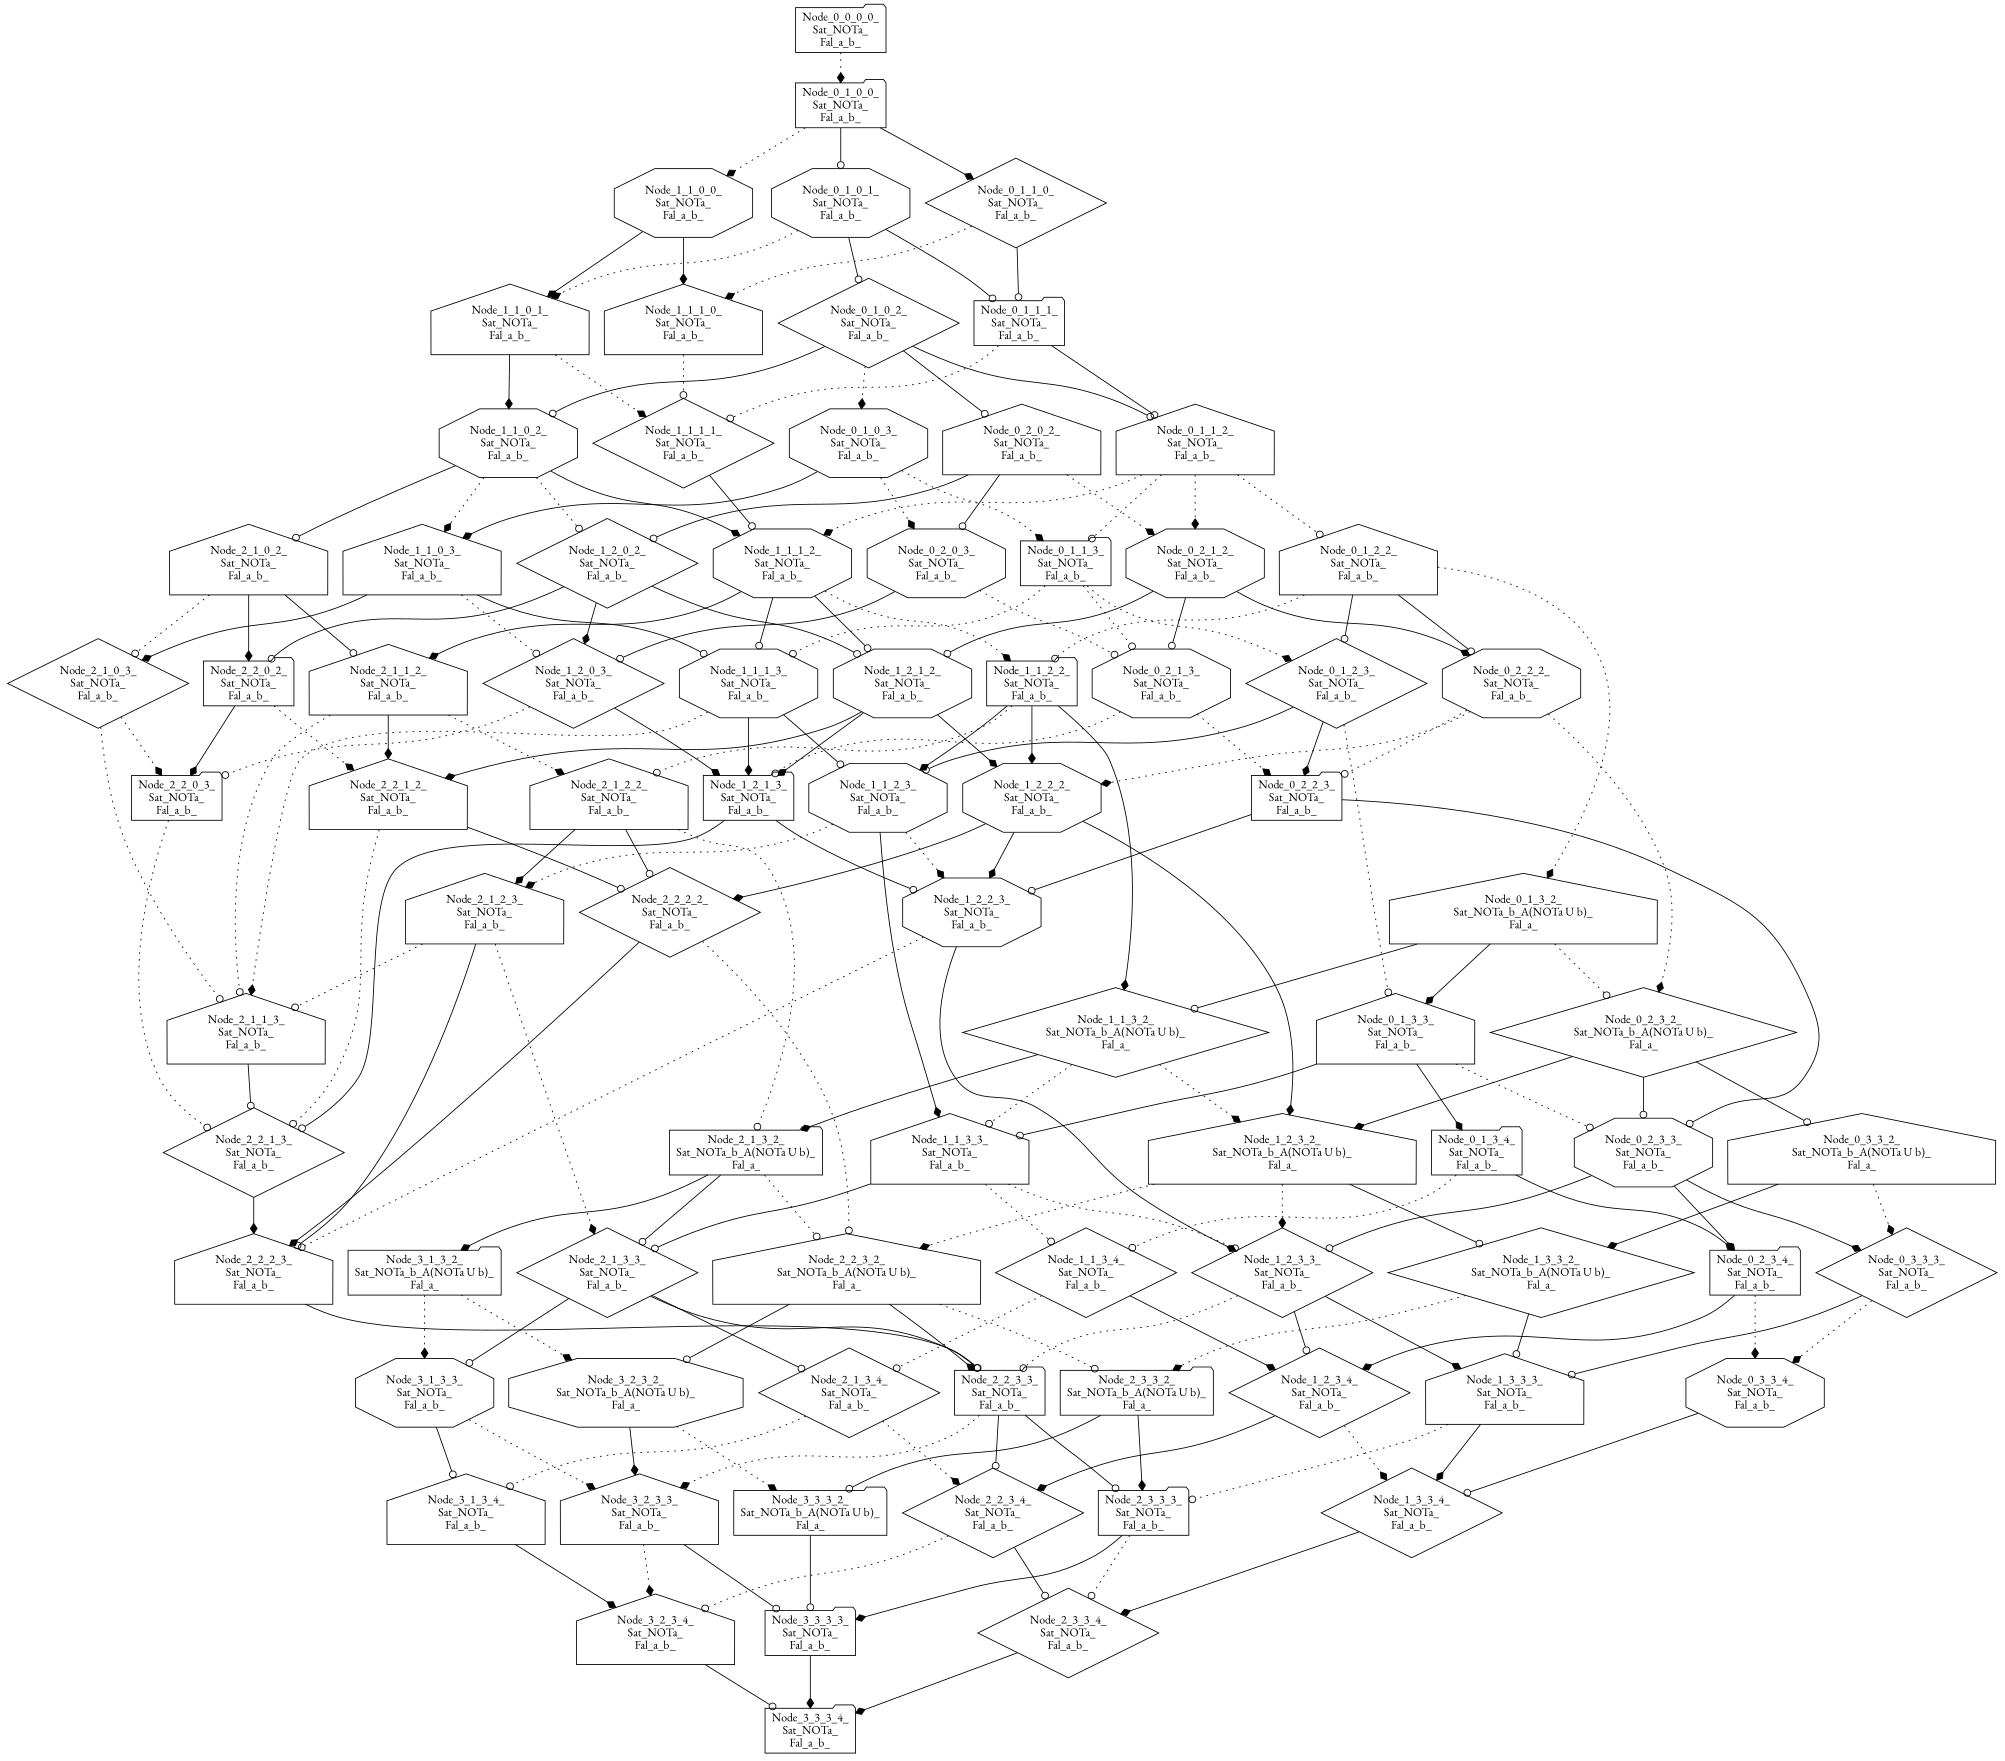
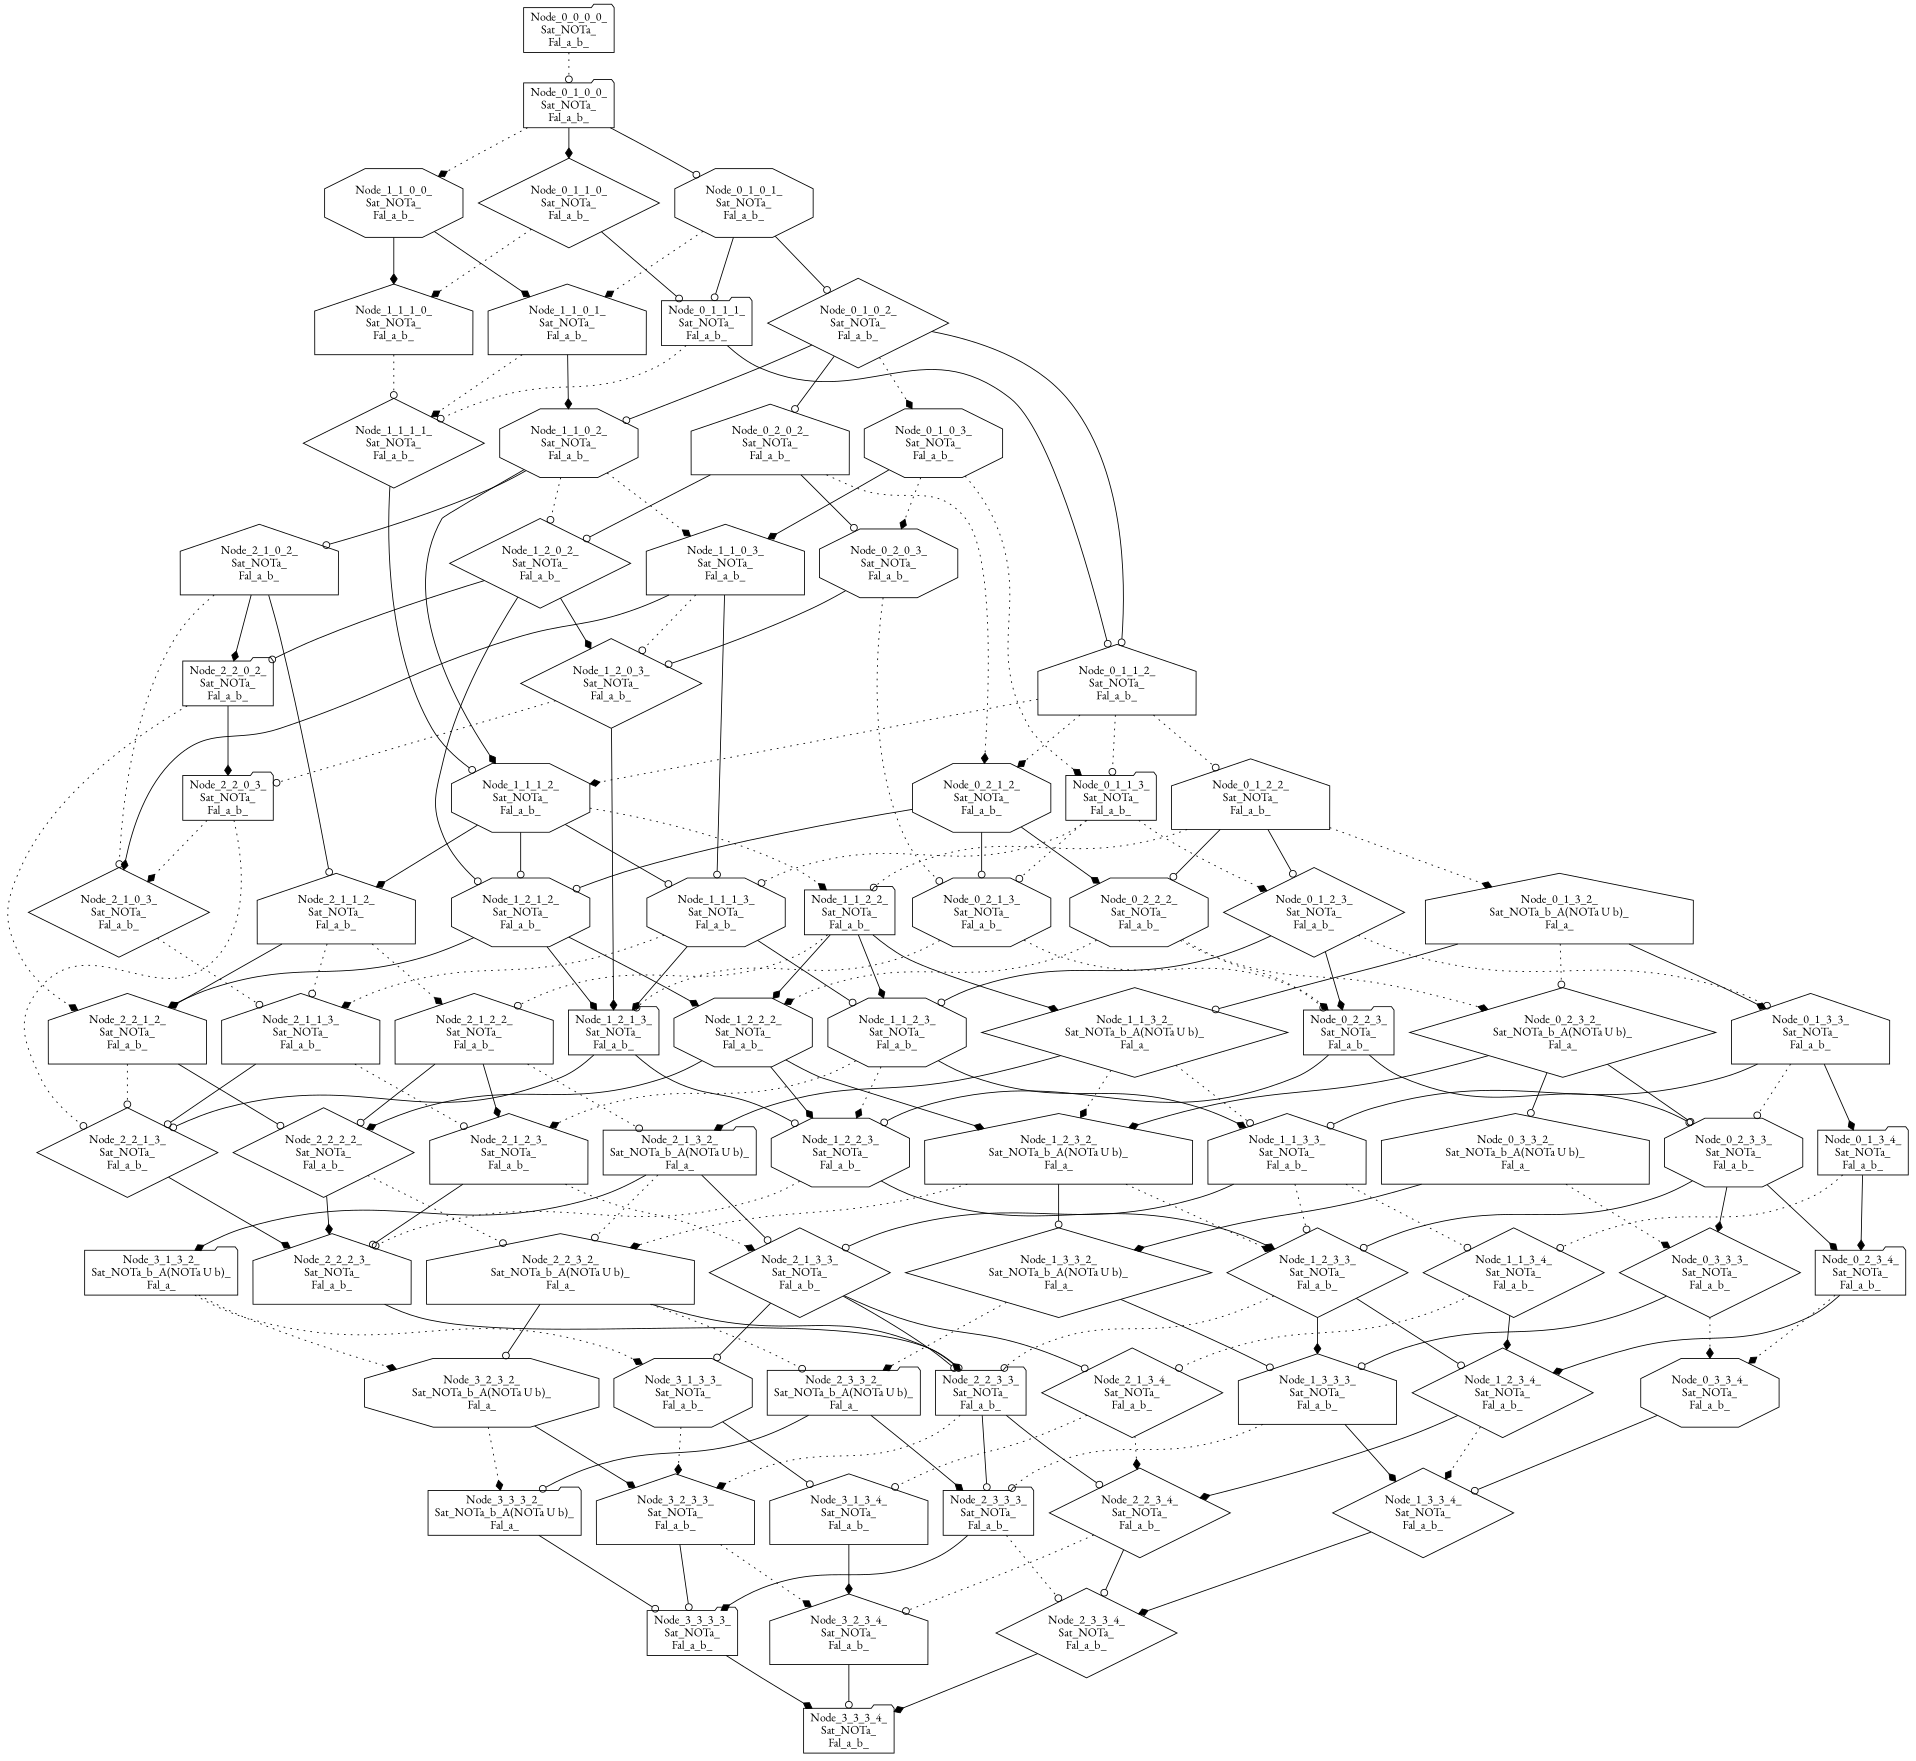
(841, 62) -> (569, 64)
(138, 742) -> (181, 847)
(367, 972) -> (408, 1094)
